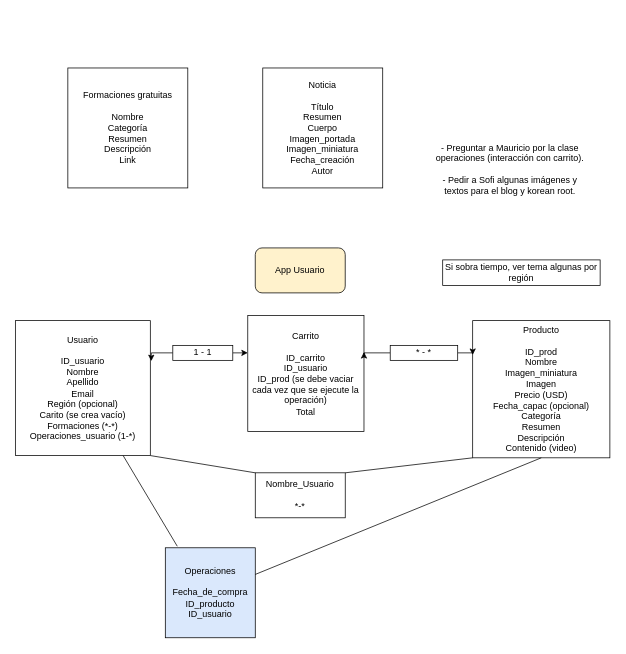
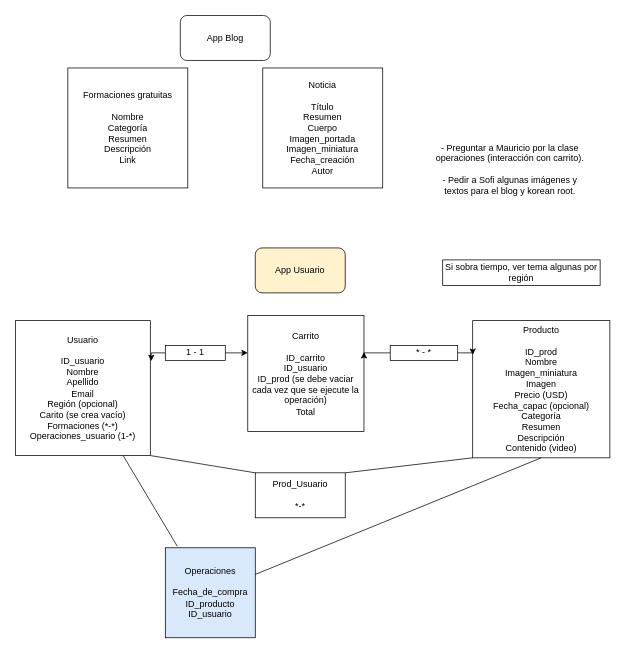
none -> (225, 38)
(203, 353) -> (195, 353)
(300, 495) -> (300, 495)
